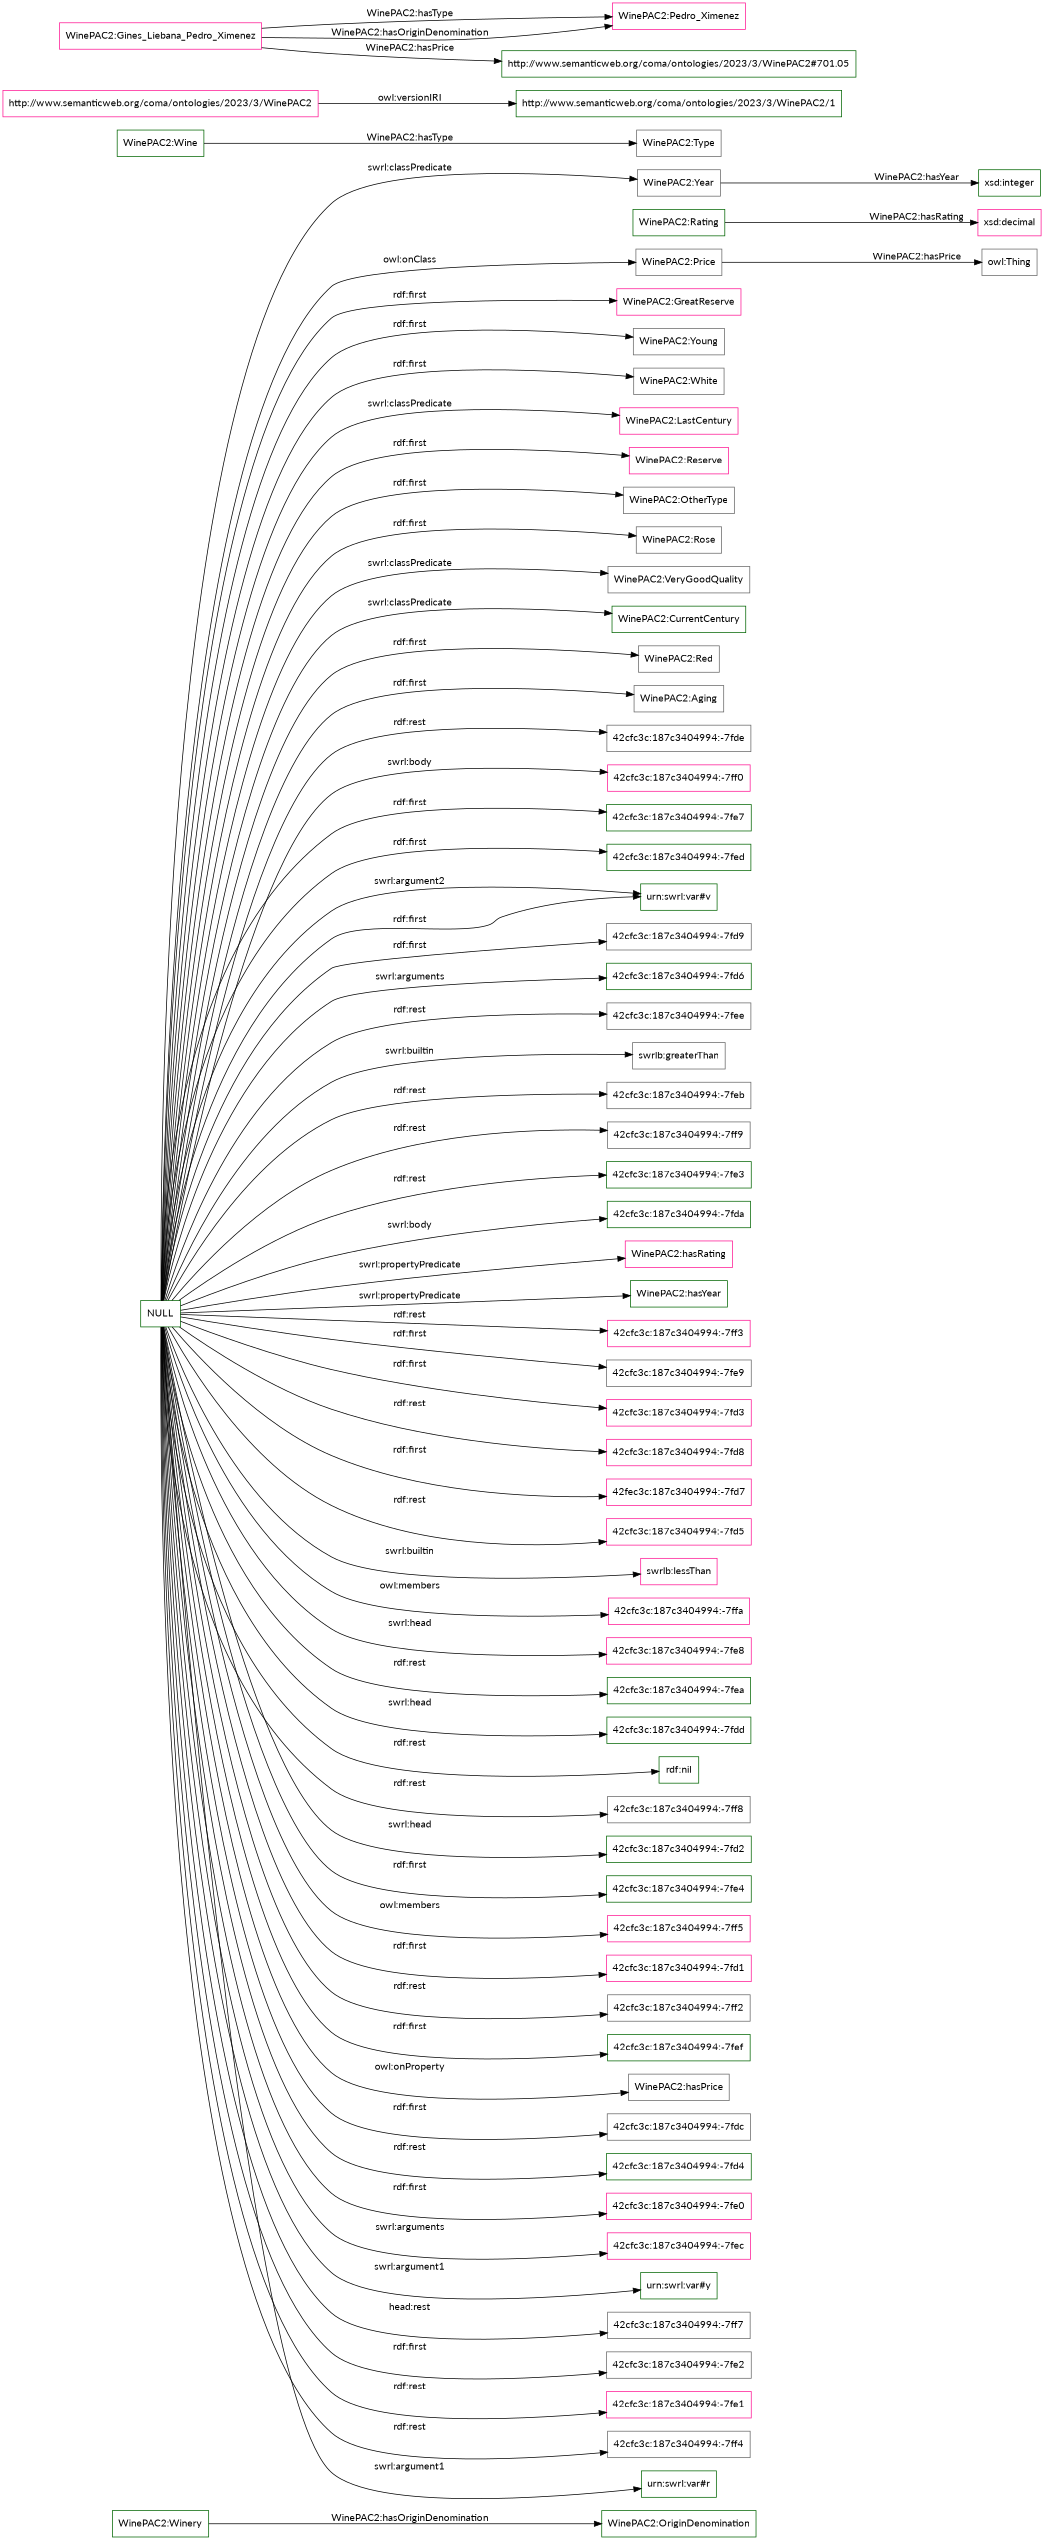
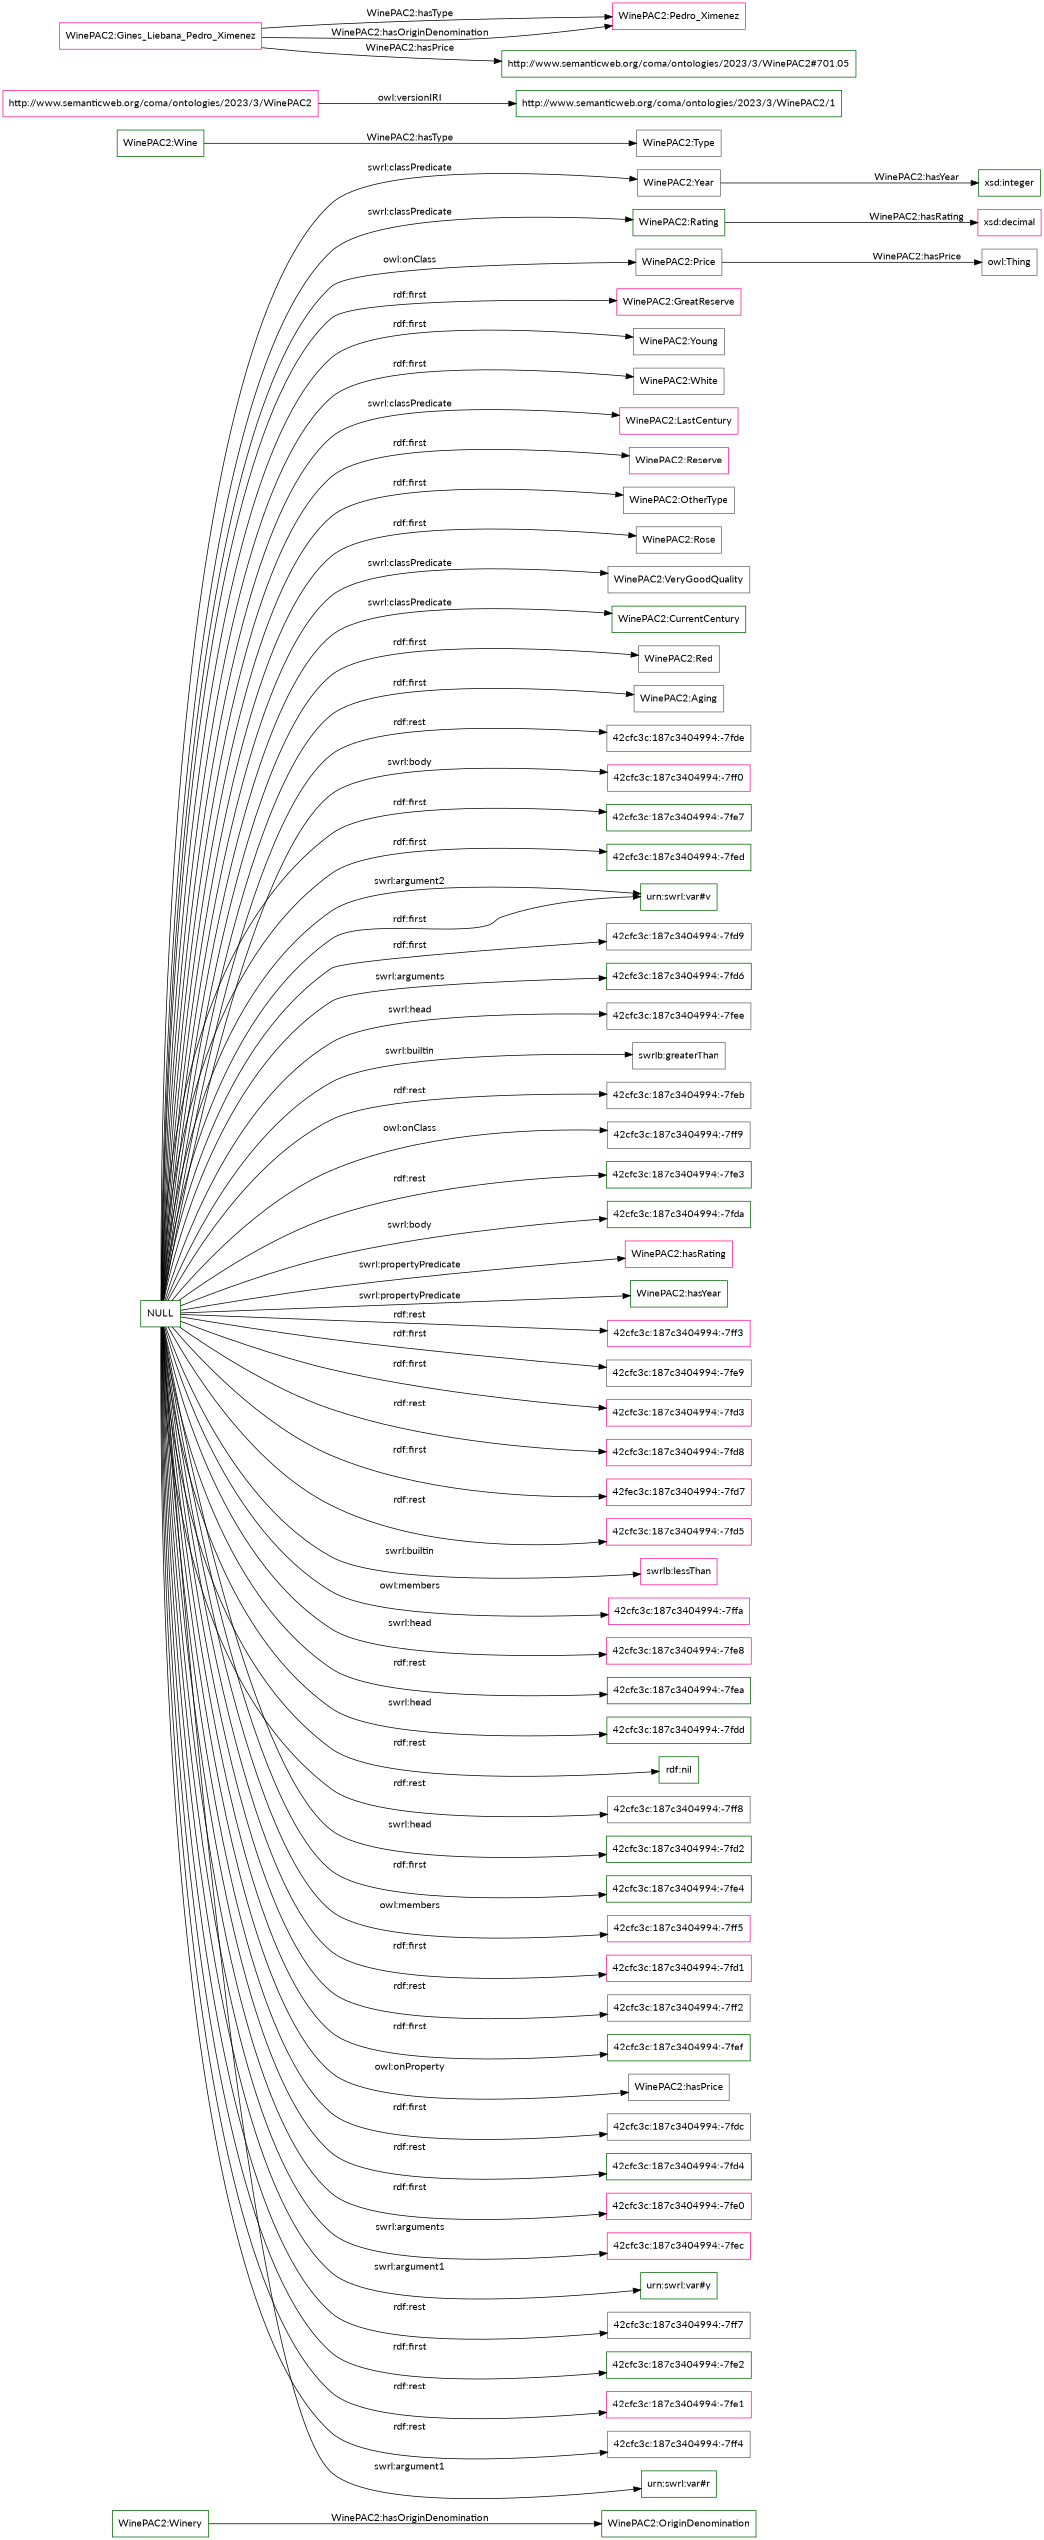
none -> (207, 614)
(410, 1010) -> (410, 1010)
(410, 1128) -> (410, 1128)
(410, 2307) -> (410, 2307)
(679, 2365) -> (679, 2365)
